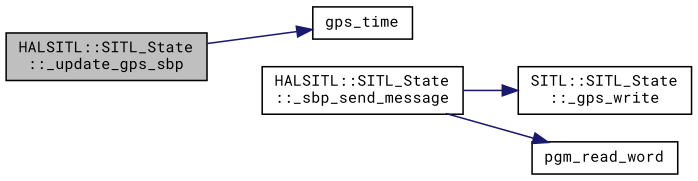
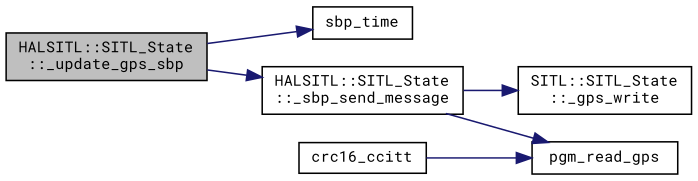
(363, 23) -> (363, 23)
none -> (227, 73)
none -> (363, 158)
(605, 158) -> (605, 158)
